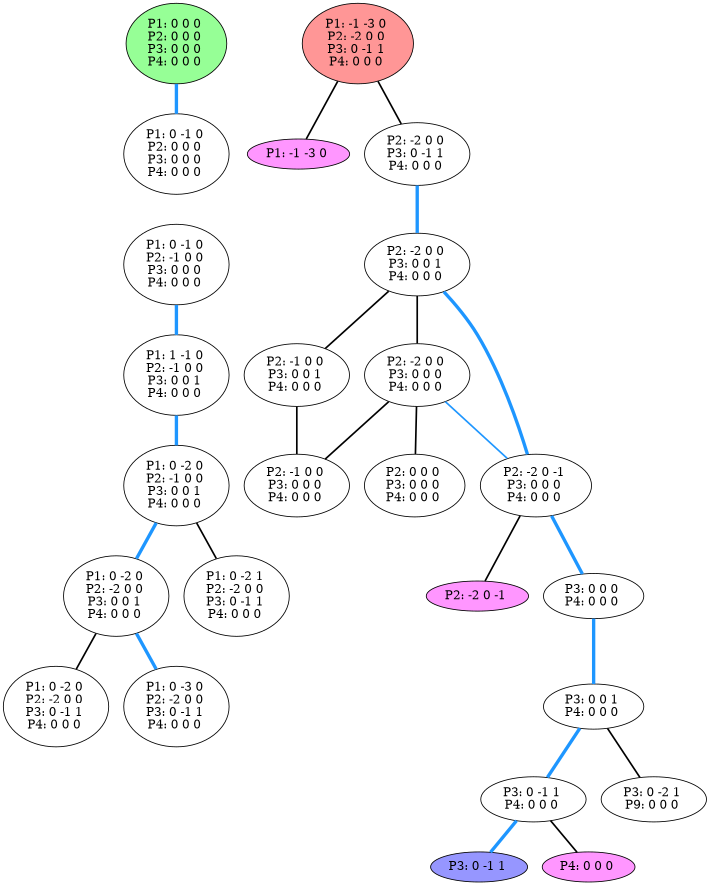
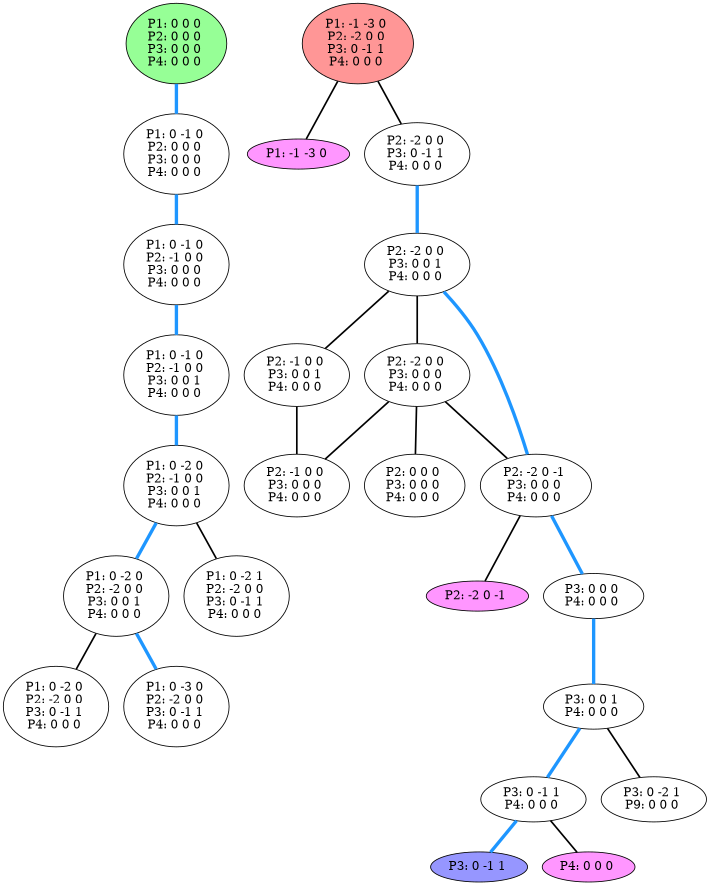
none -> (176, 209)
(176, 375) -> (176, 375)
(476, 430) -> (476, 430)
